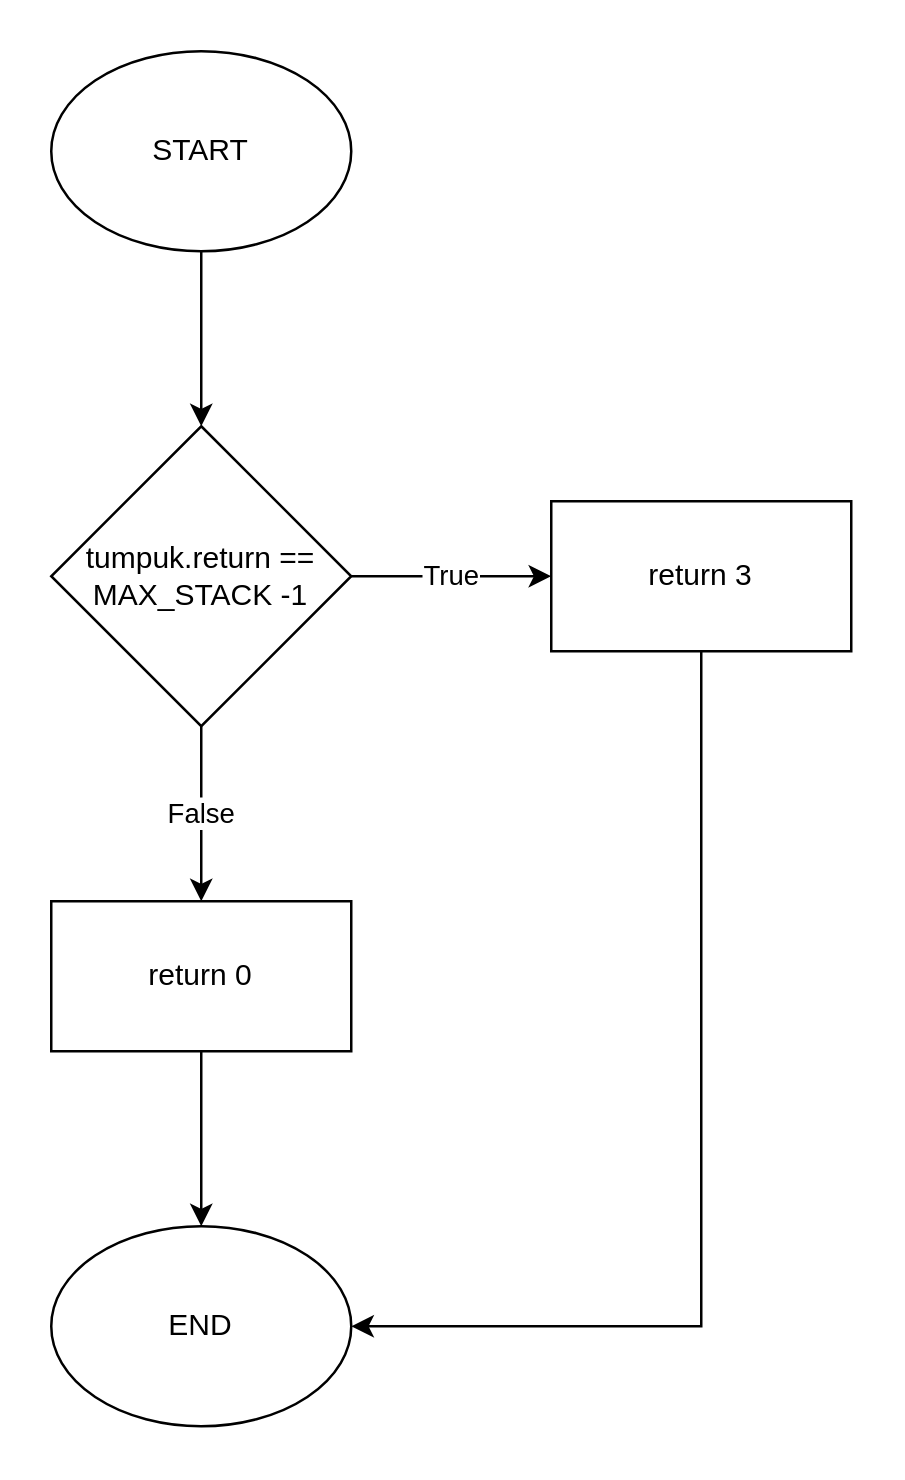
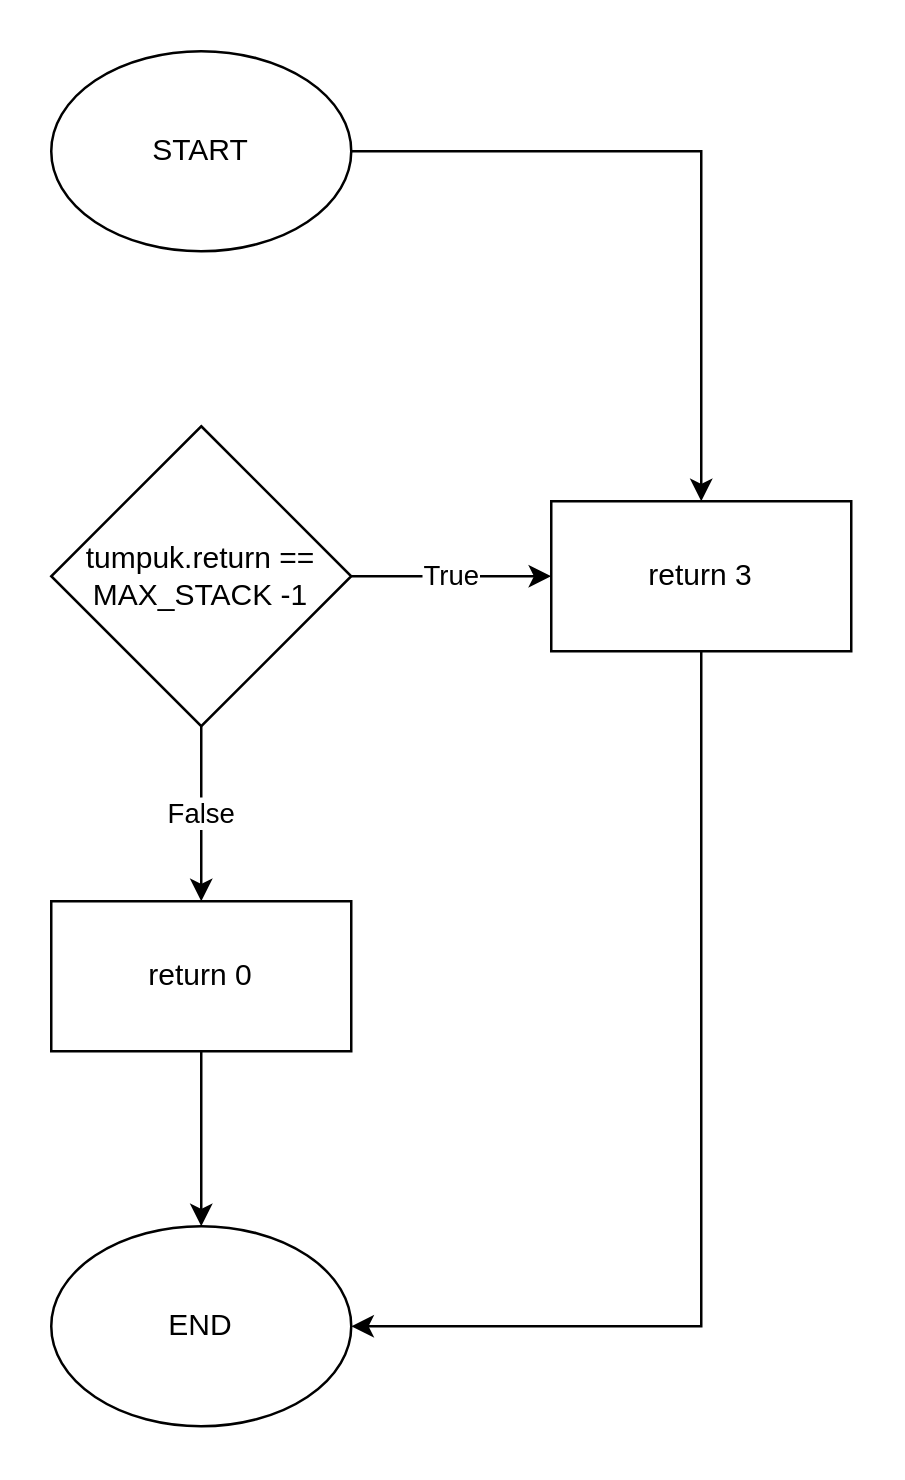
(201, 330) -> (693, 151)
